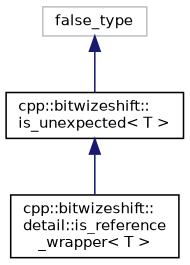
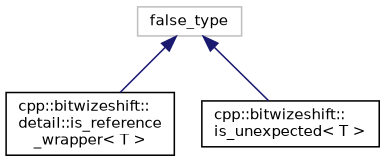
(95, 175) -> (143, 70)
